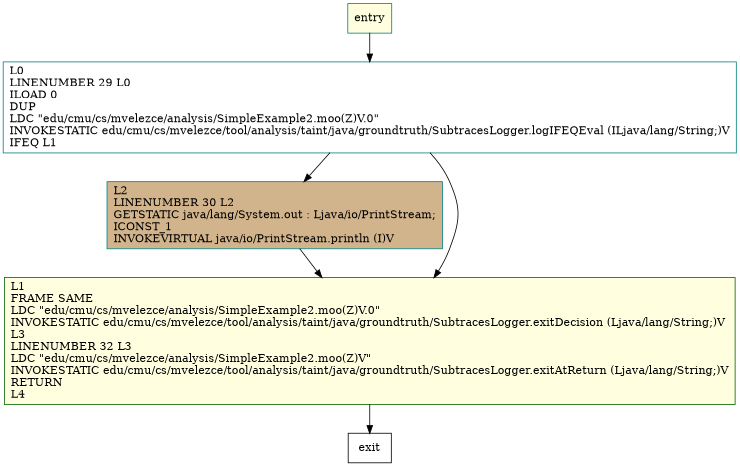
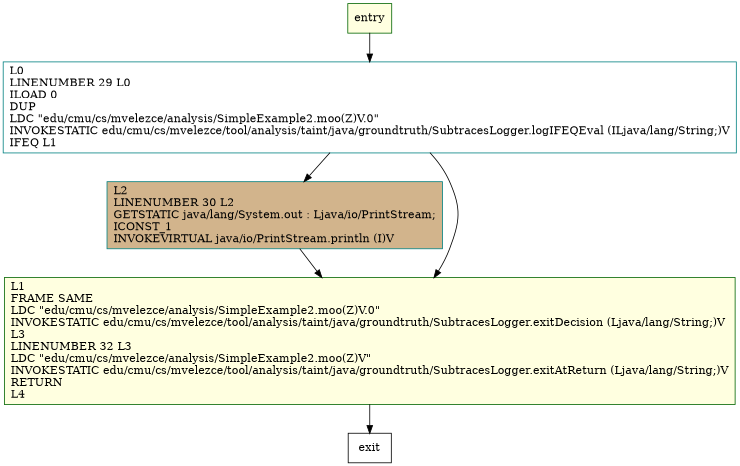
(370, 18) -> (370, 18)
